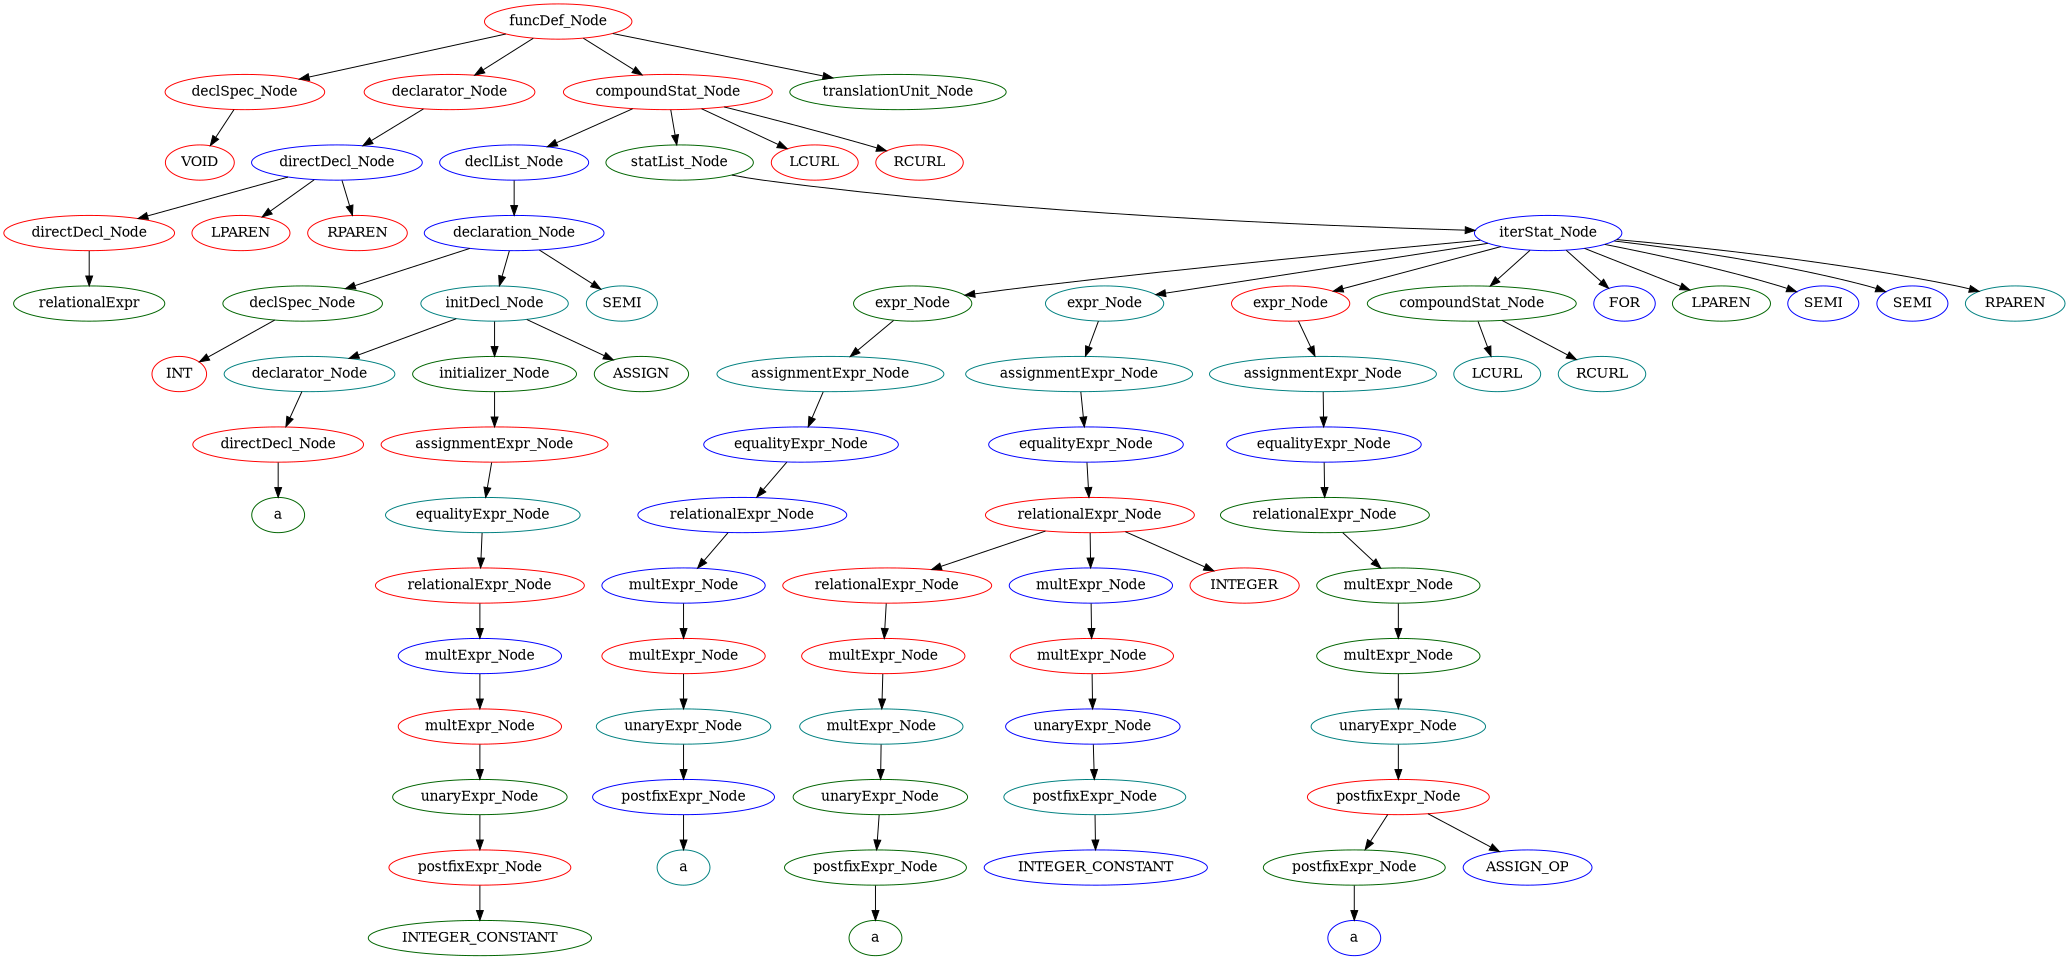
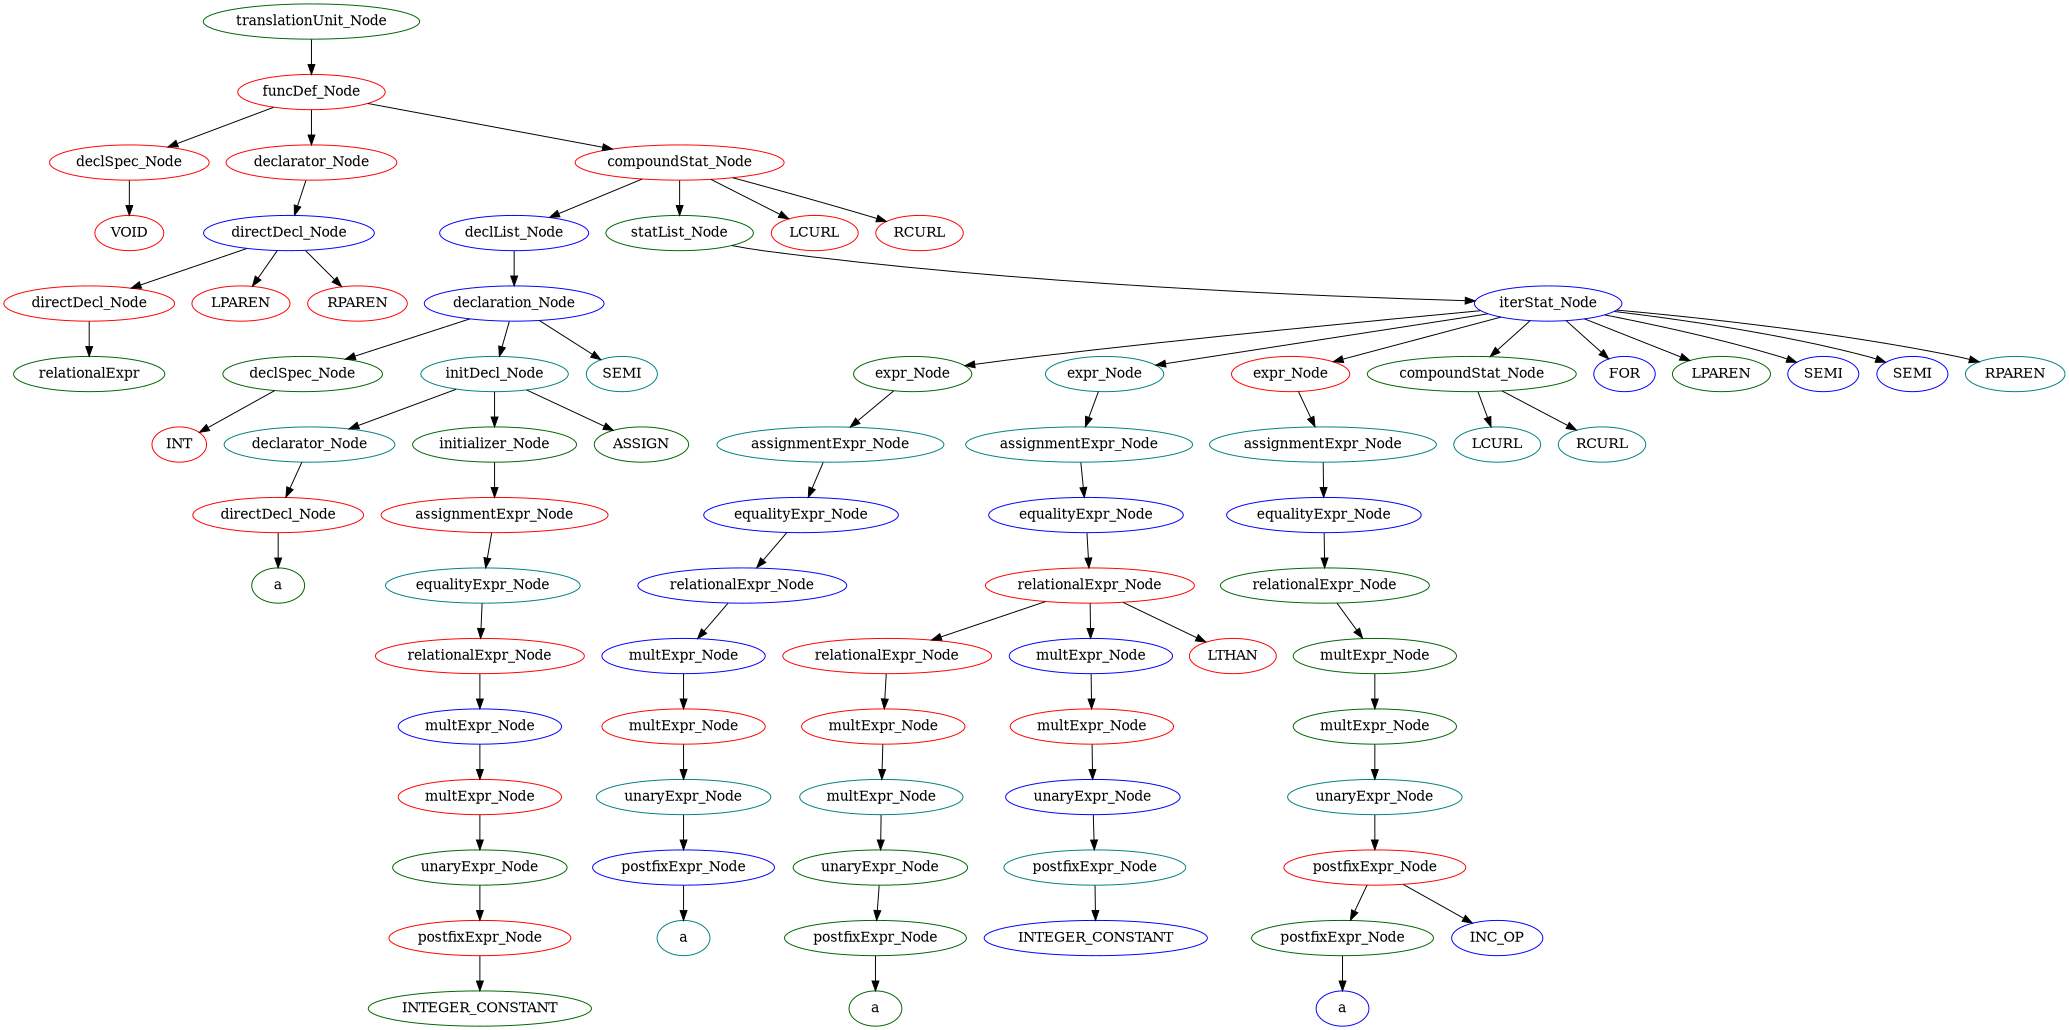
(718, 55) -> (311, 52)
(1245, 586) -> (1233, 656)
(1528, 868) -> (1497, 938)
